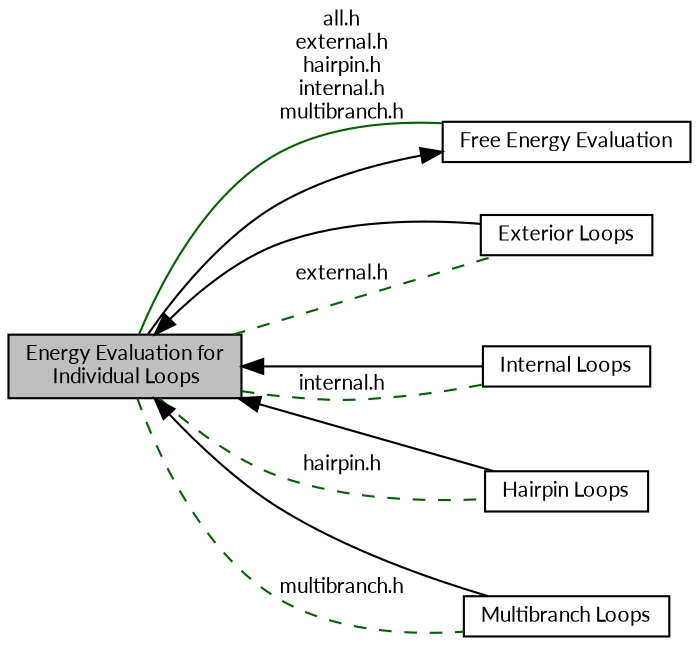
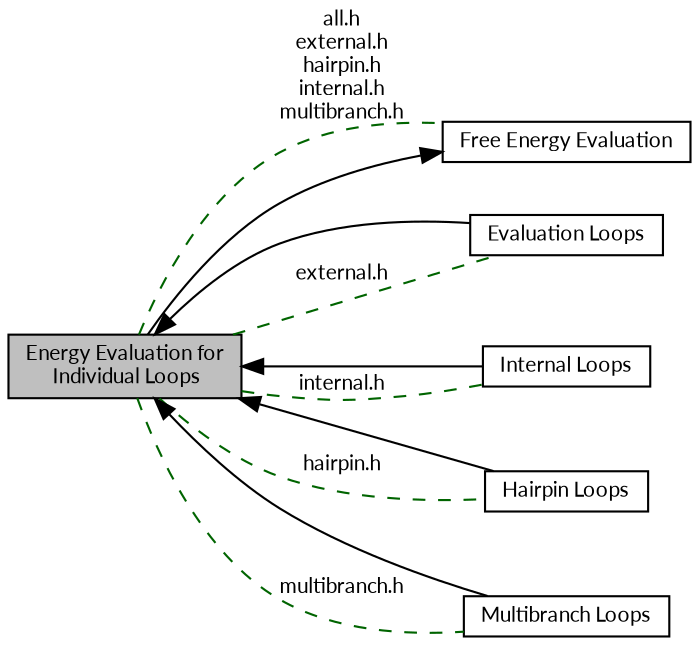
(252, 171) -> (252, 171)
(567, 235) -> (567, 235)
